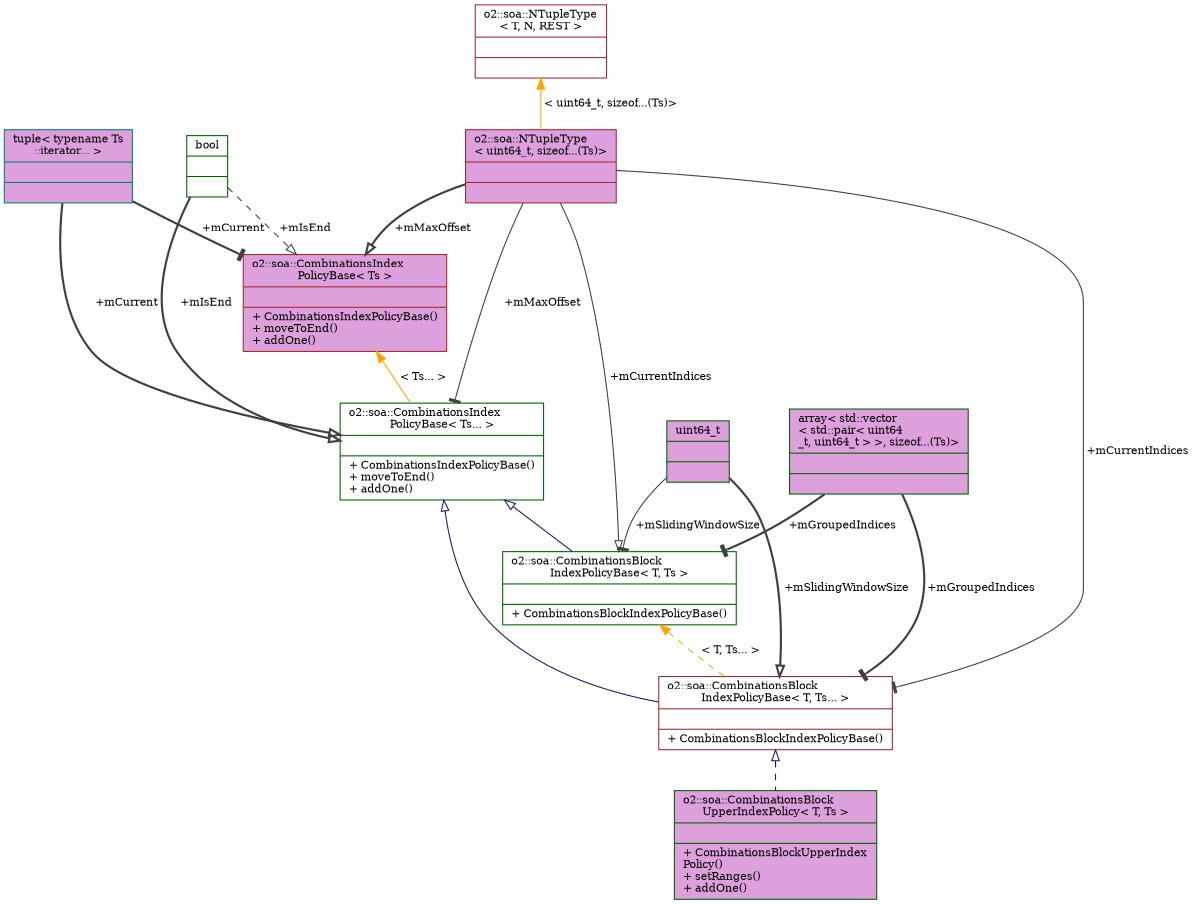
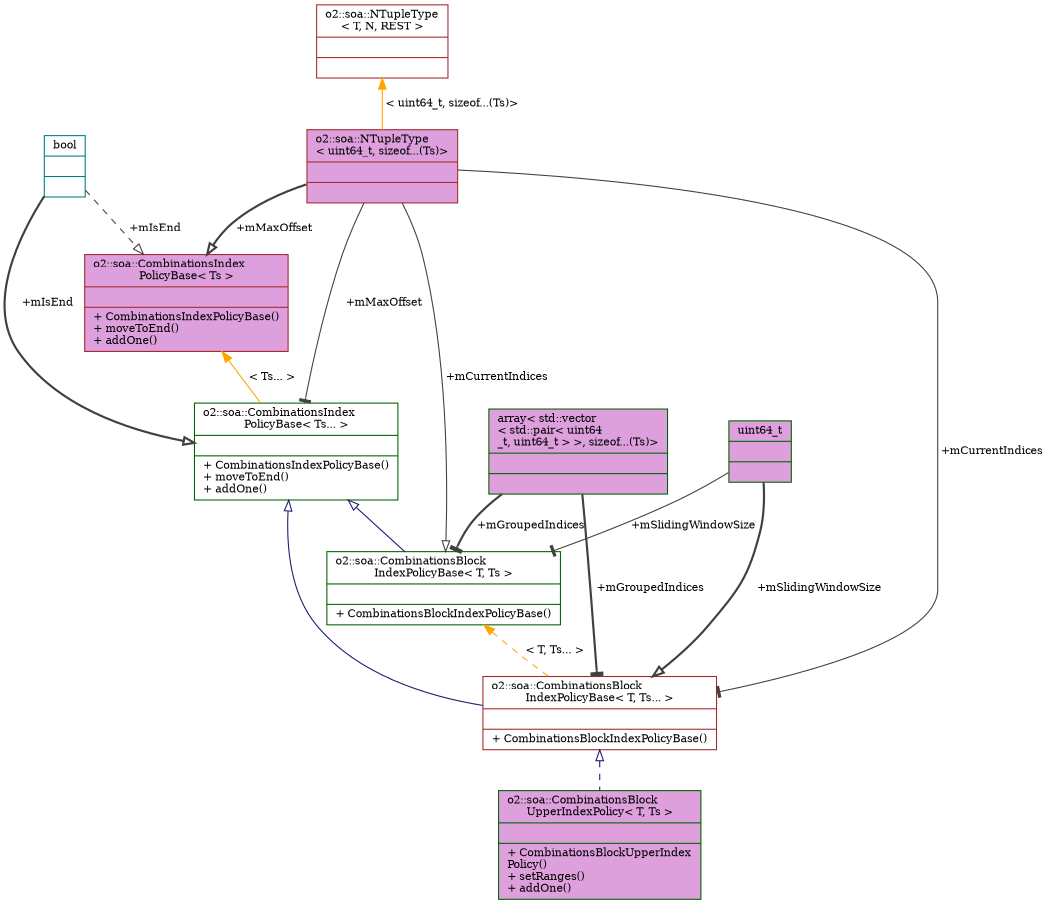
(68, 166) -> none
(207, 166) -> (65, 166)
